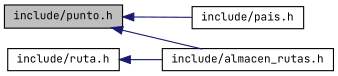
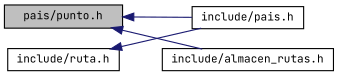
(63, 17) -> (63, 17)
(146, 60) -> (173, 35)
